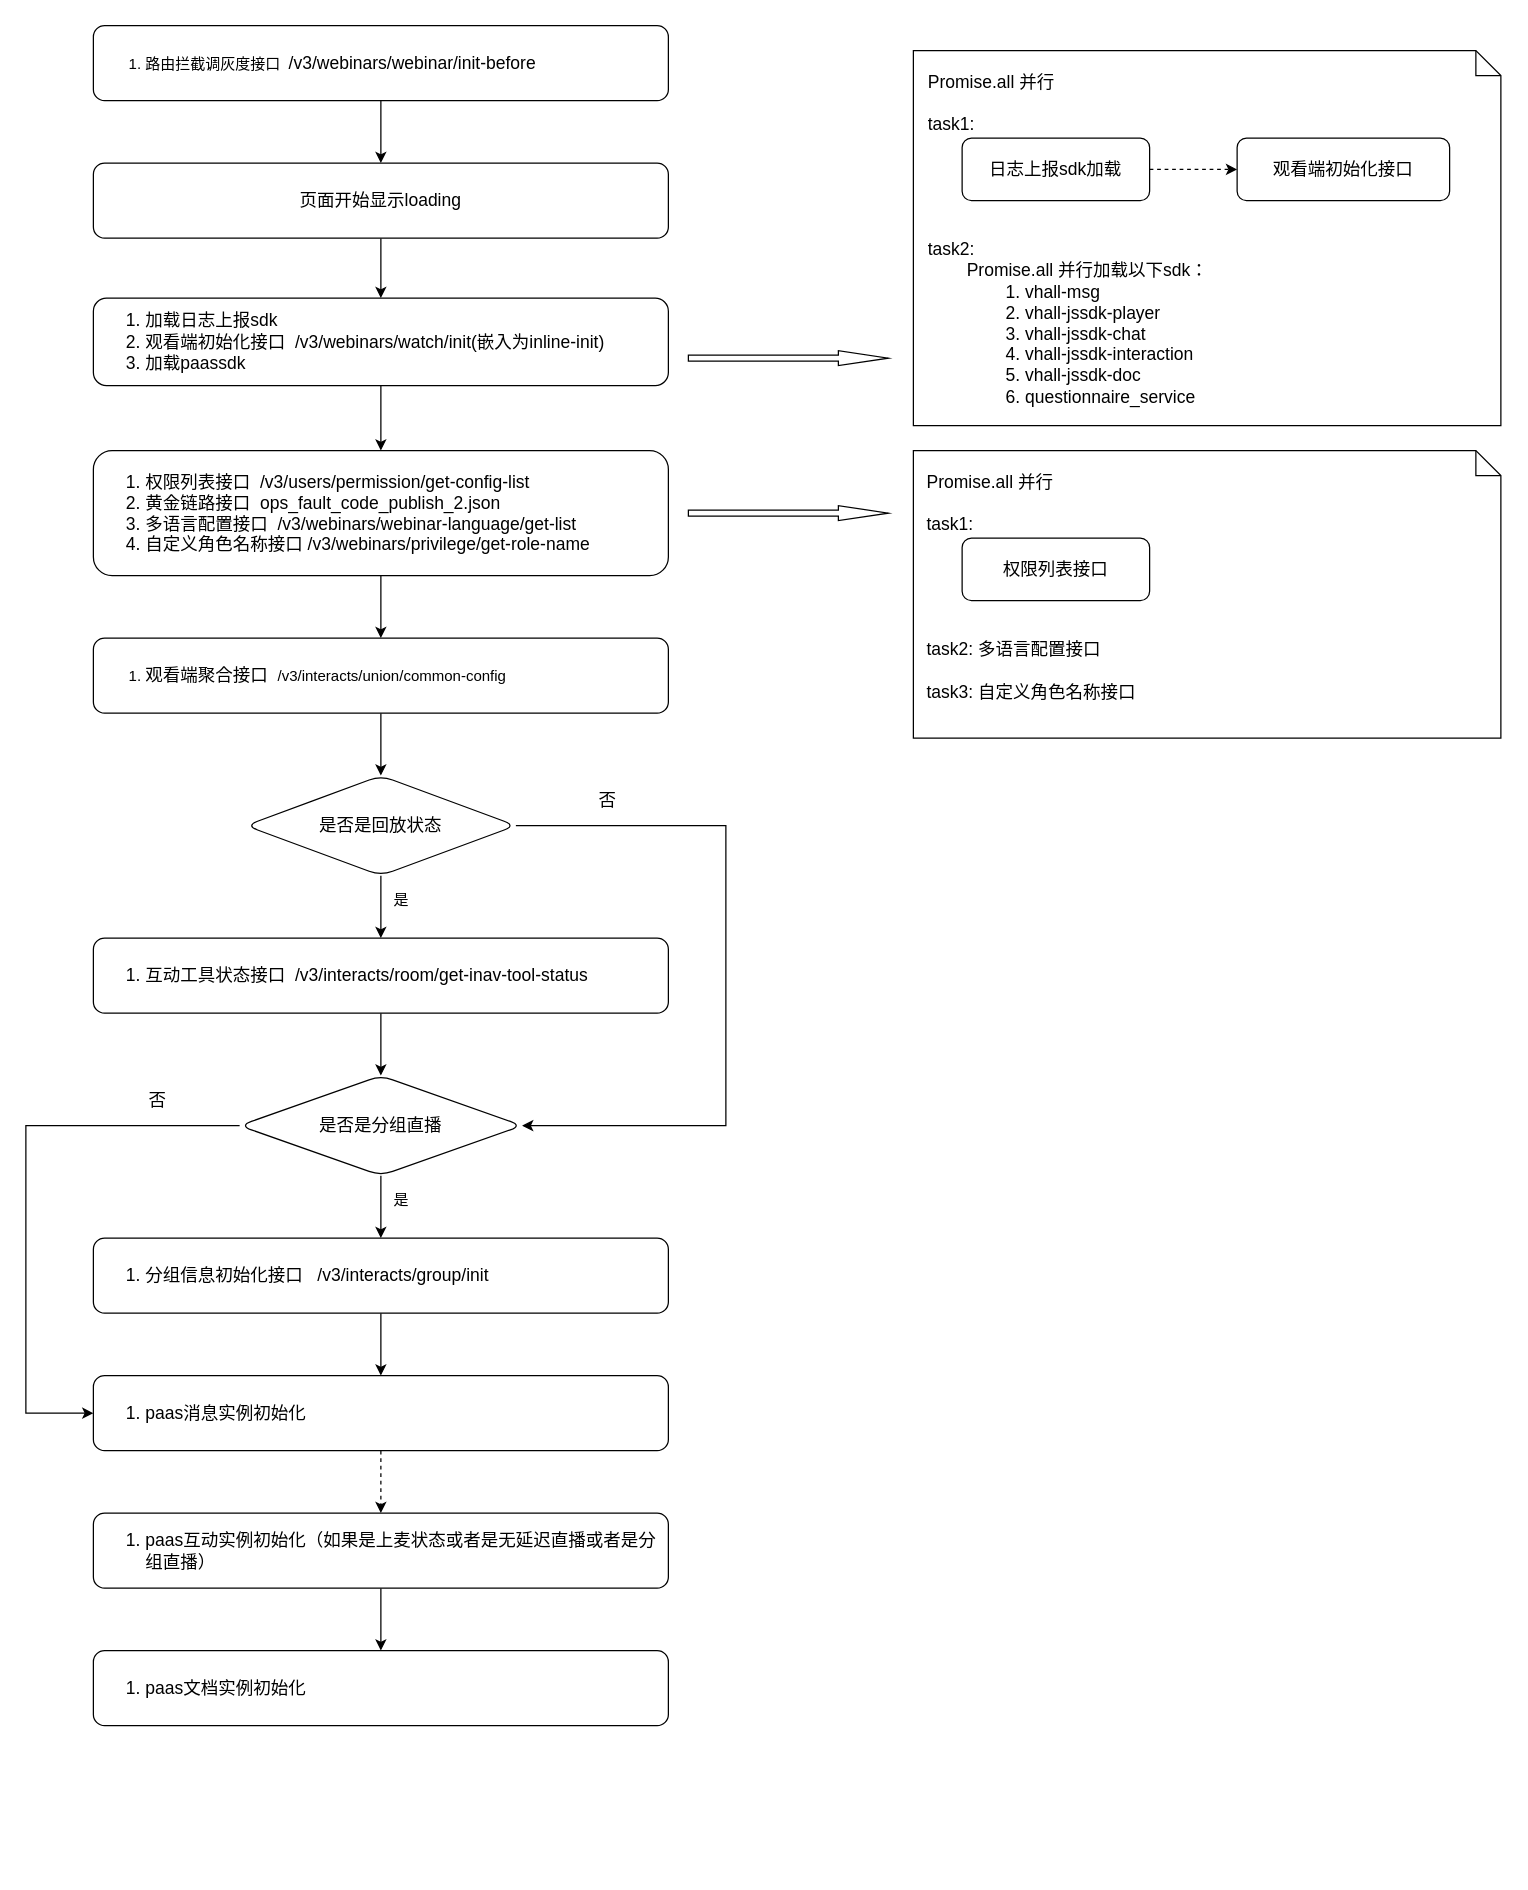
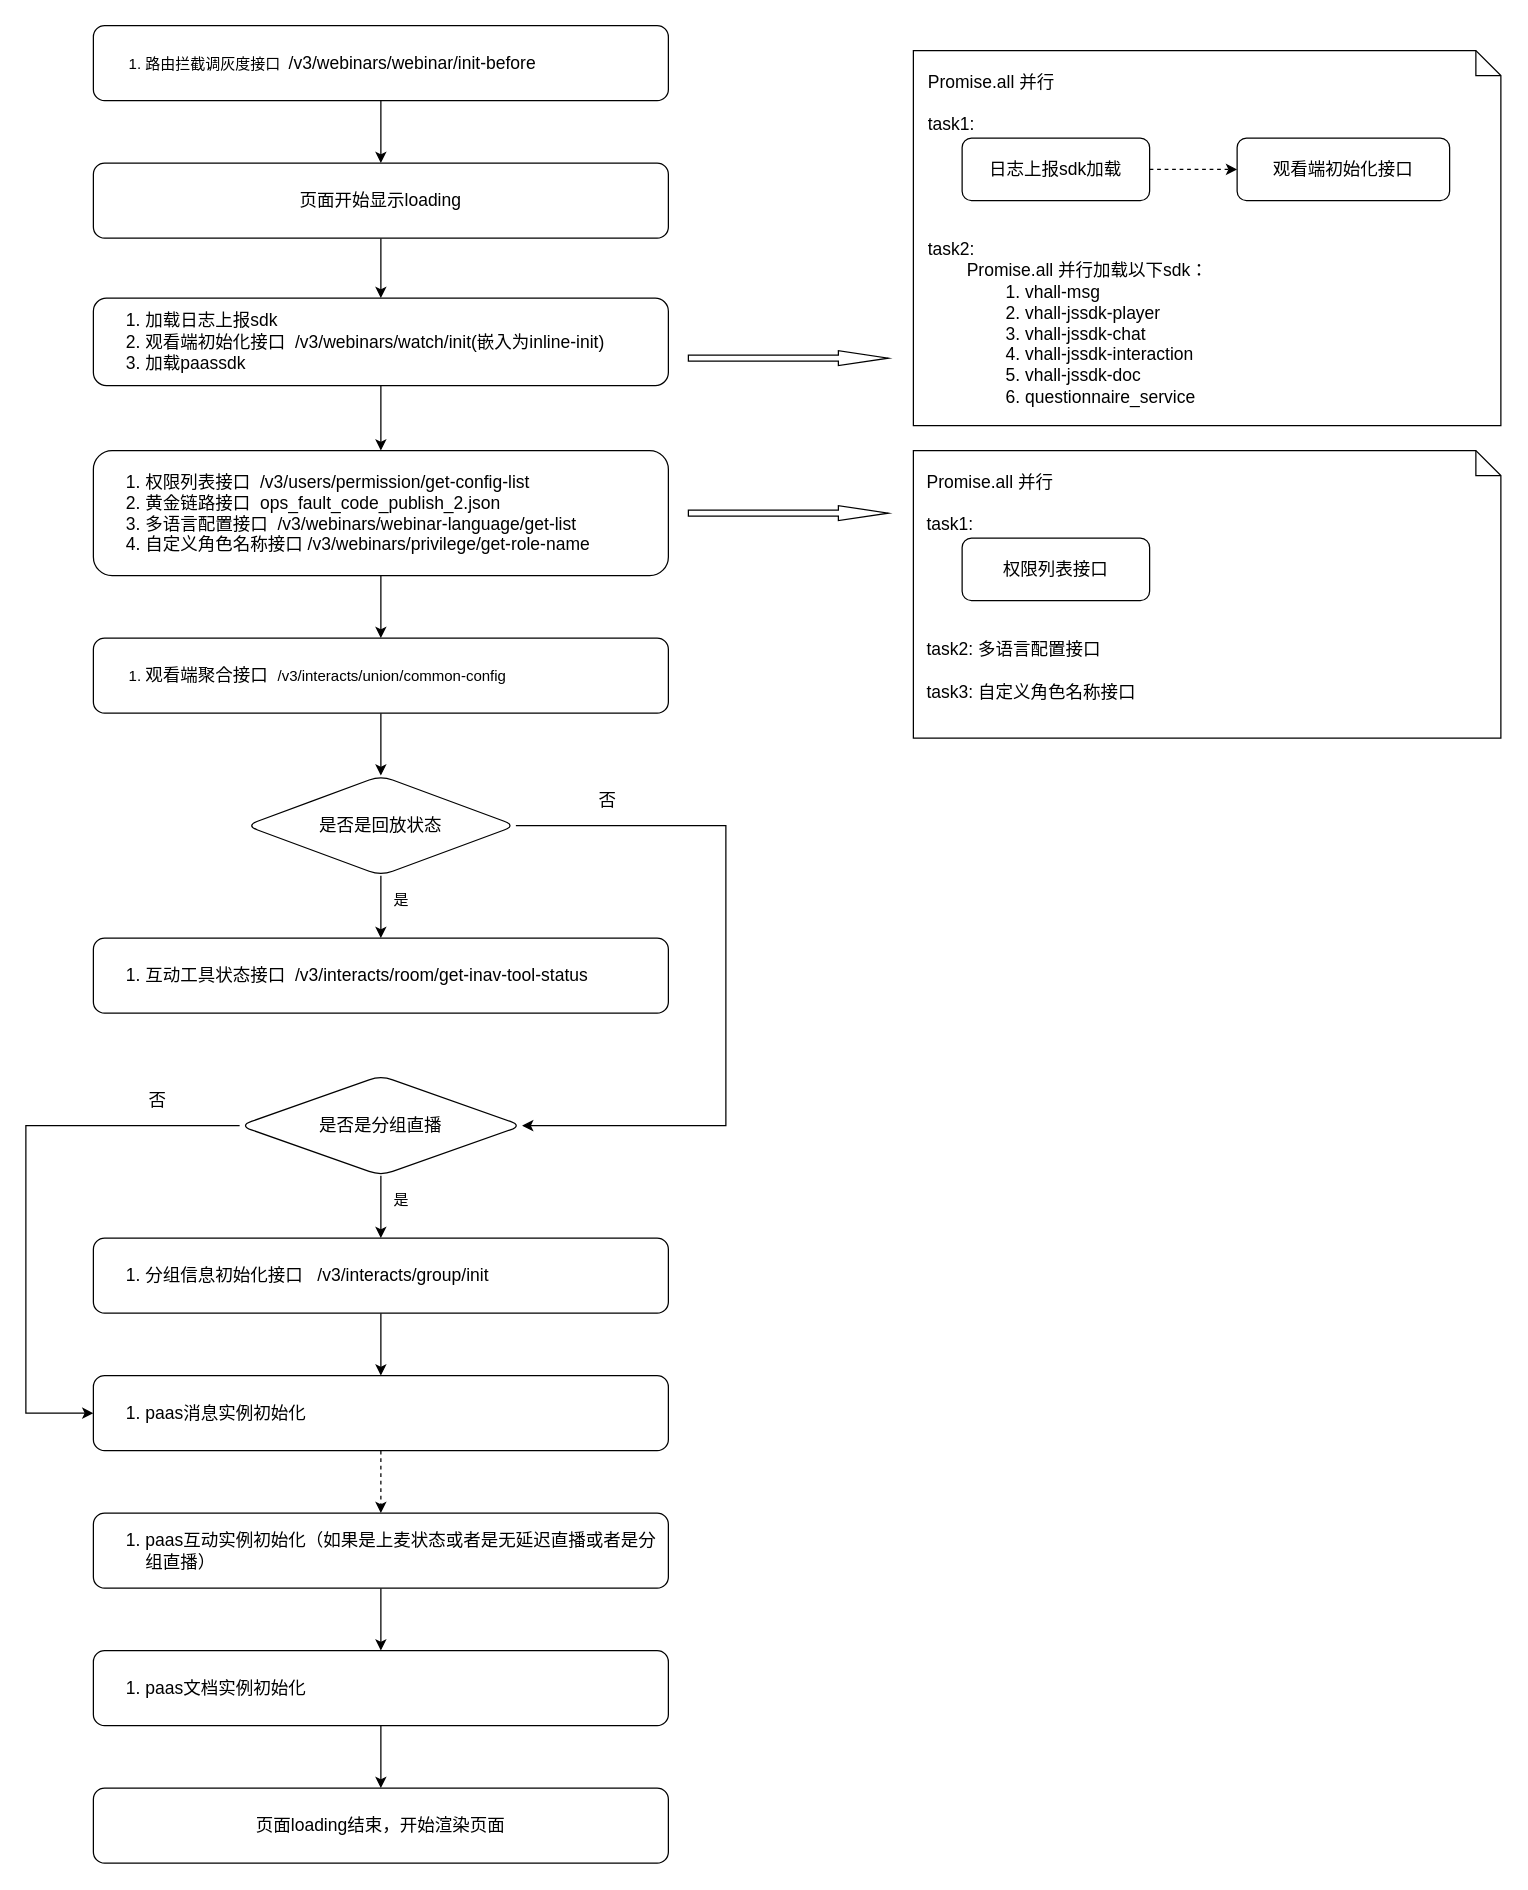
(381, 1040) -> none
none -> (381, 1753)
none -> (381, 1826)
